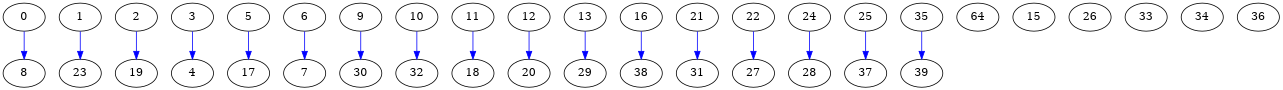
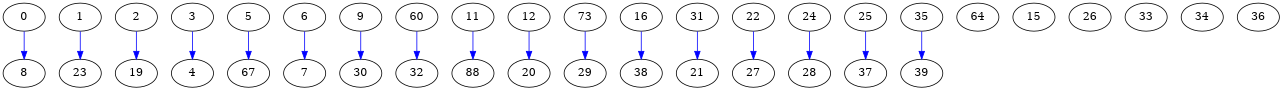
(417, 17) -> (417, 17)
(585, 17) -> (585, 17)
(697, 41) -> (697, 41)
(249, 73) -> (249, 73)
(473, 73) -> (473, 73)
